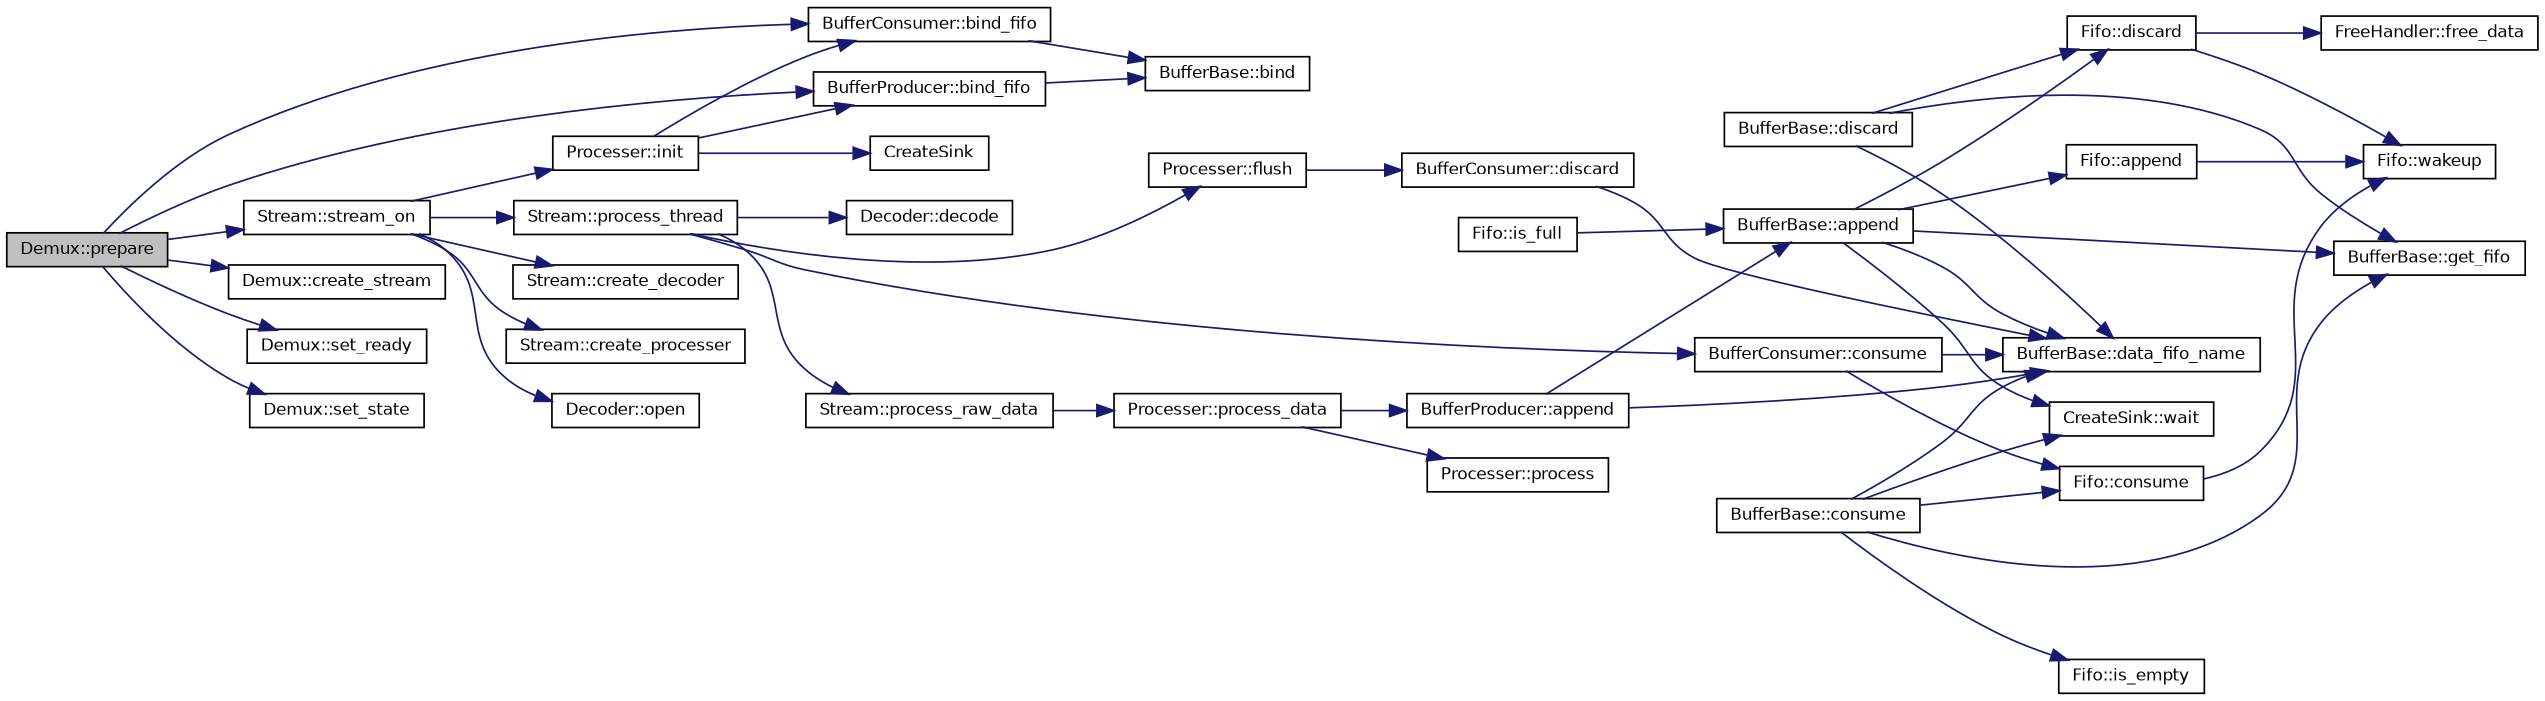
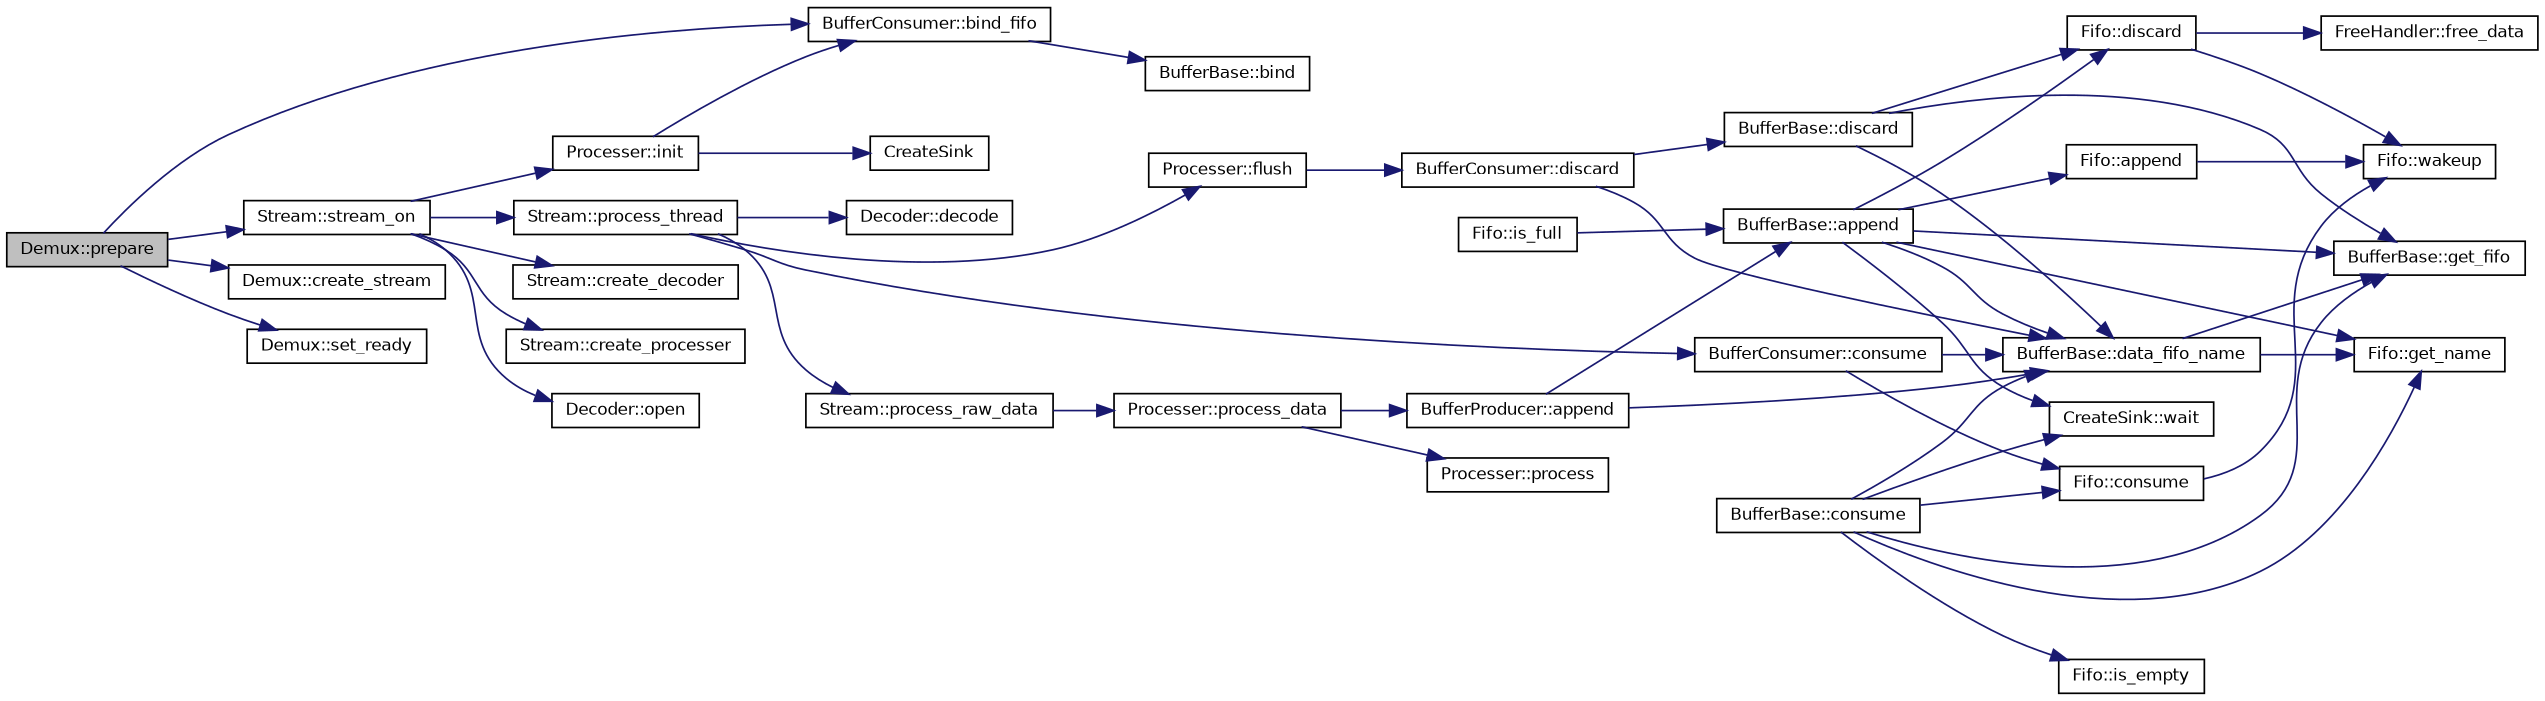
(929, 89) -> none
none -> (1671, 149)
none -> (2272, 309)
none -> (2430, 355)
(337, 411) -> none
